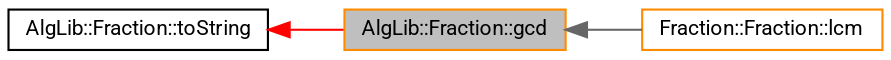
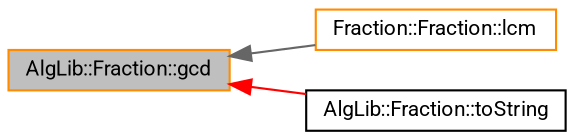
(317, 30) -> (279, 91)
